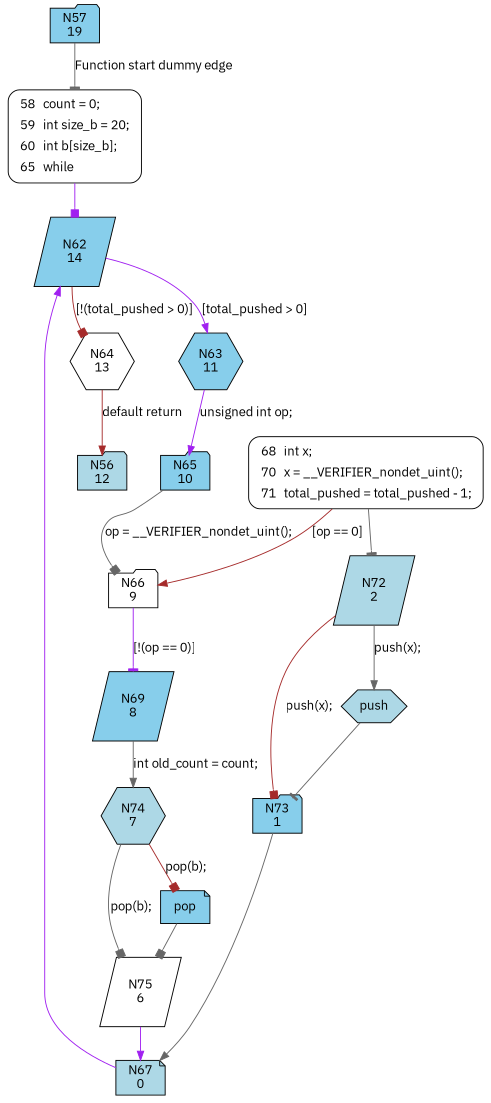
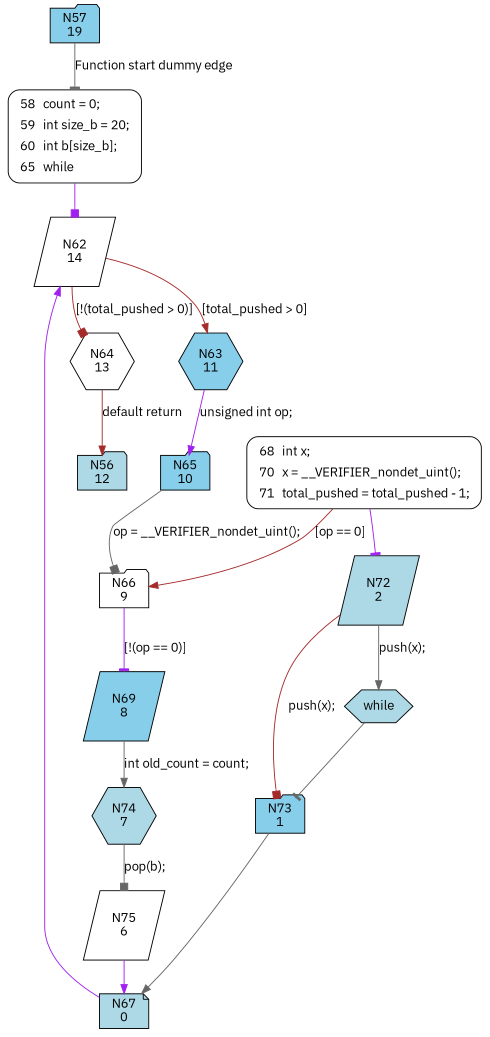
(75, 252) -> (75, 252)
(164, 280) -> (164, 280)
(370, 530) -> (373, 530)
(374, 706) -> (379, 706)
(185, 907) -> none
